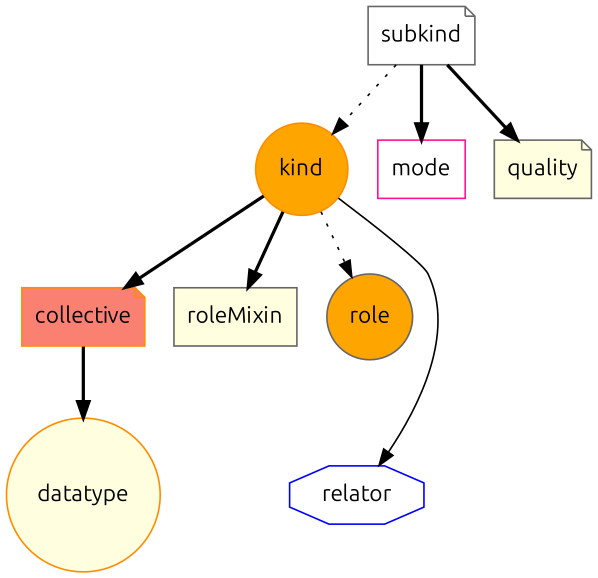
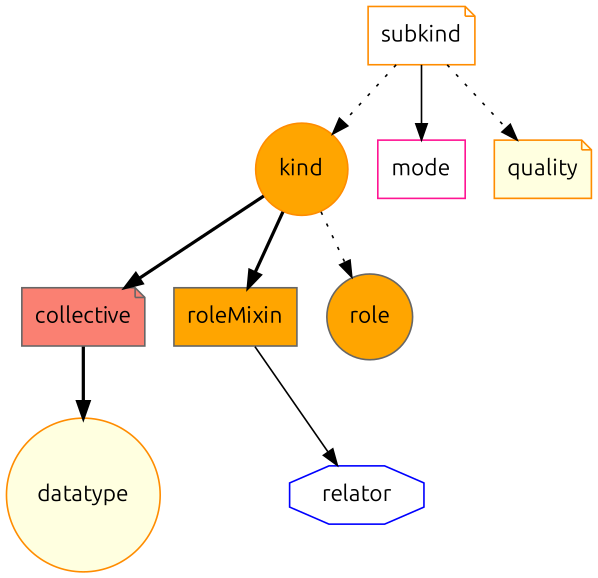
(422, 36) -> (422, 36)
(422, 94) -> (422, 94)
(477, 96) -> (477, 96)
(543, 169) -> (543, 169)
(437, 309) -> (291, 399)
(83, 317) -> (83, 317)
(235, 317) -> (235, 317)
